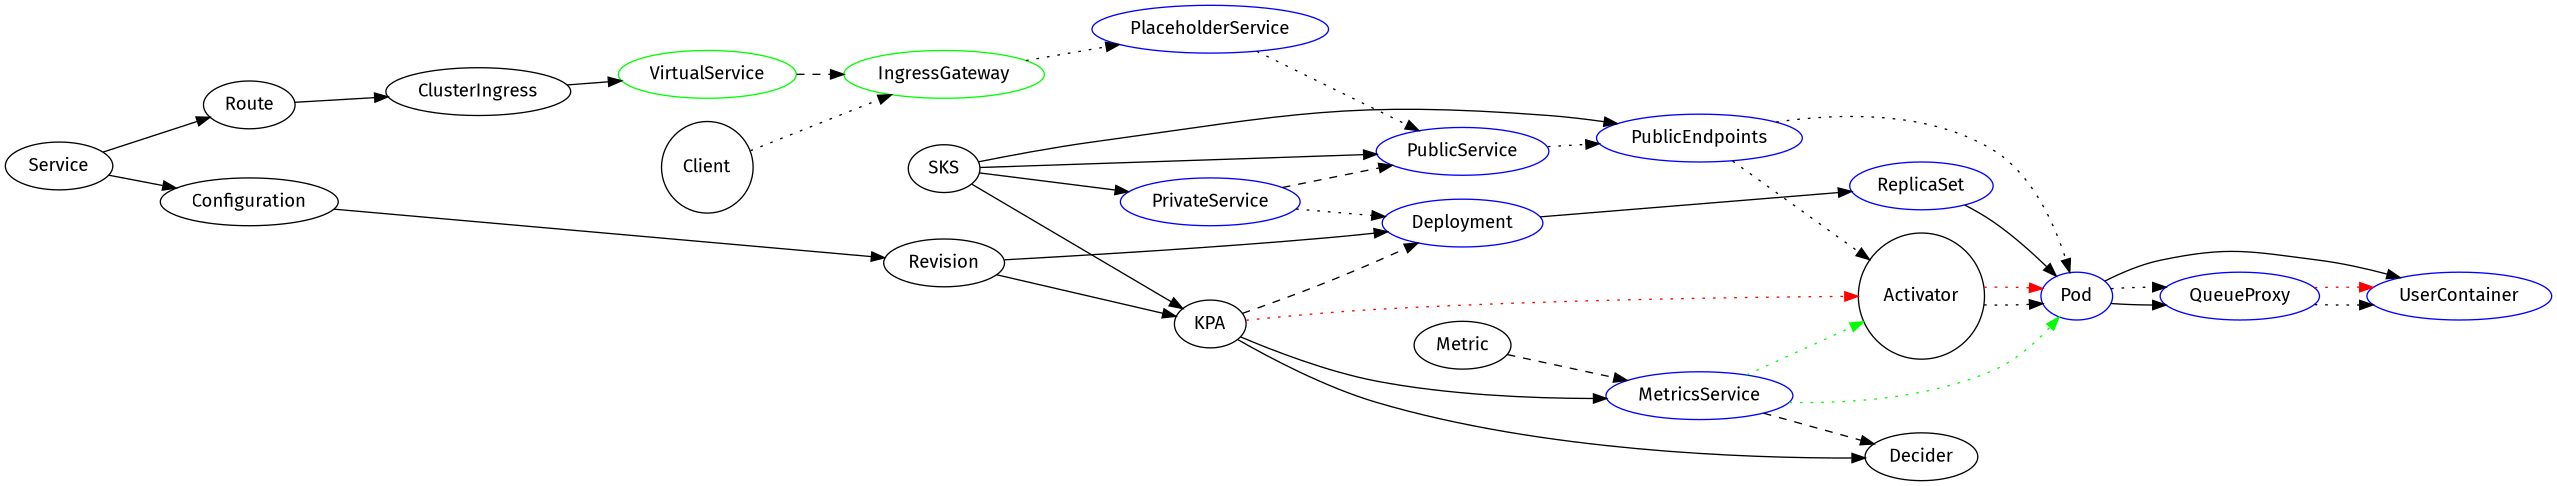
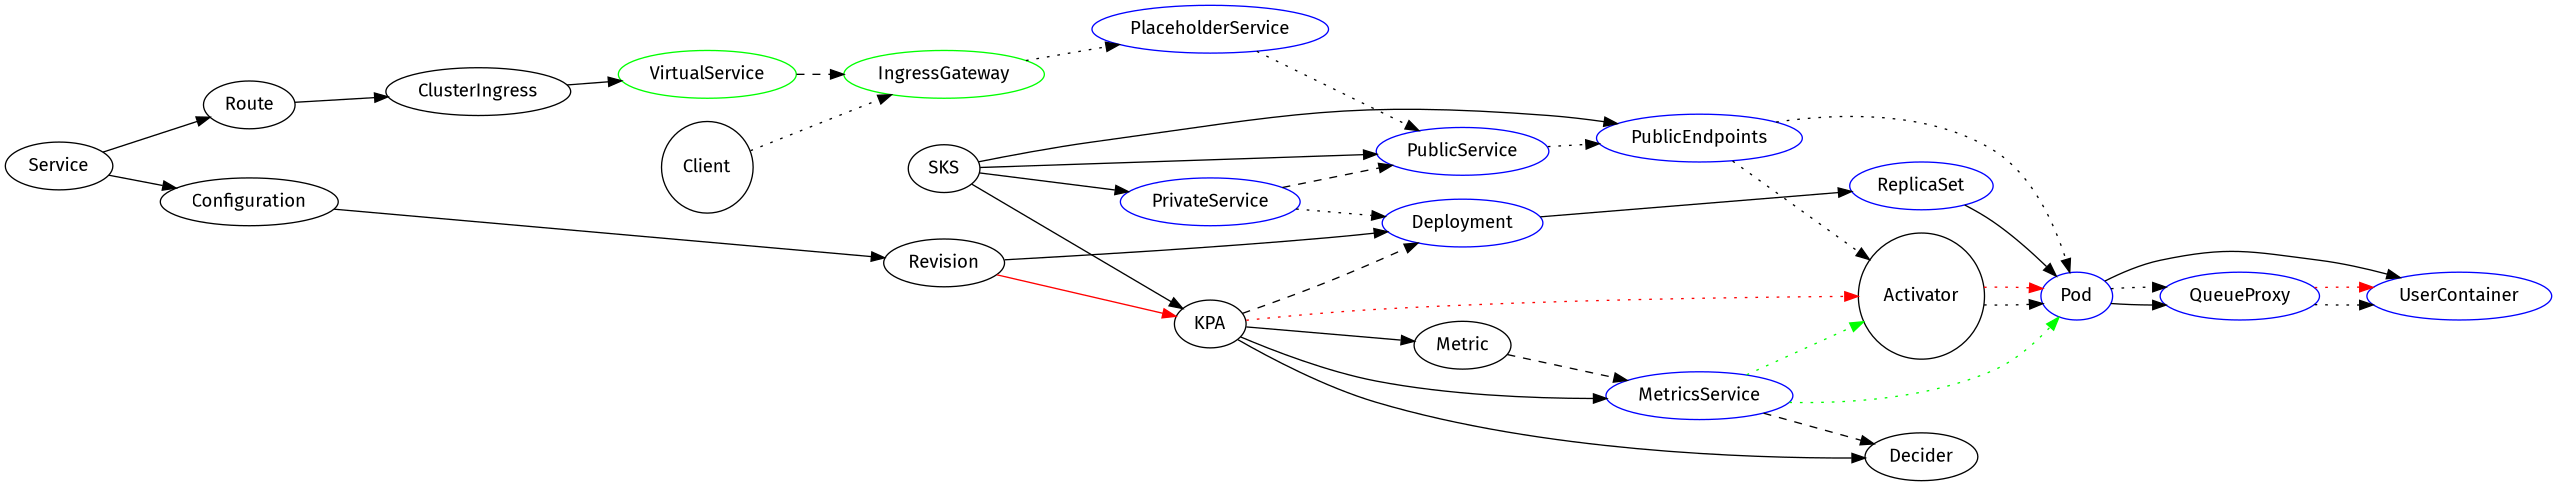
(1080, 294) -> (1080, 294)
none -> (1323, 333)
